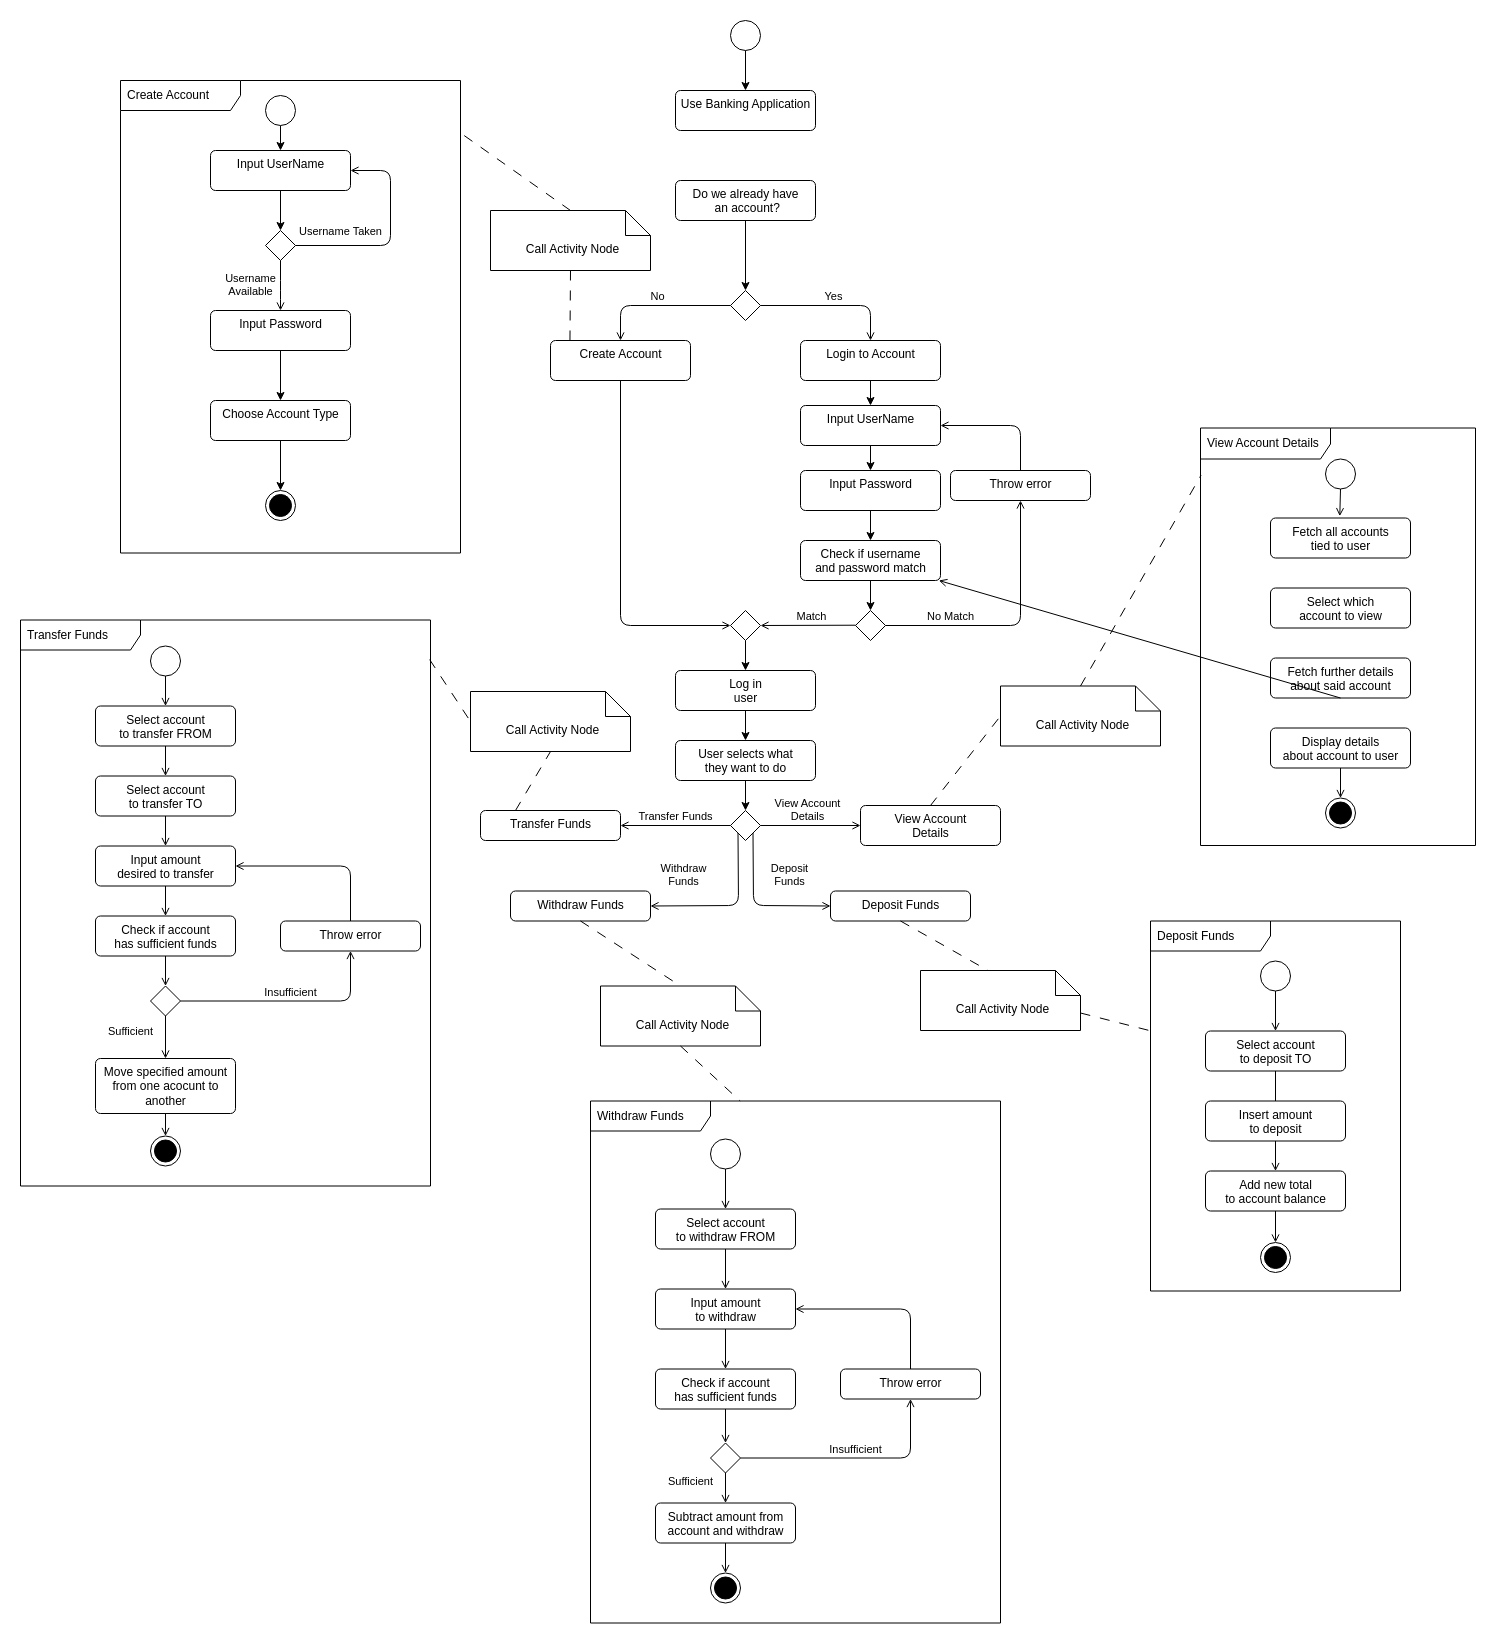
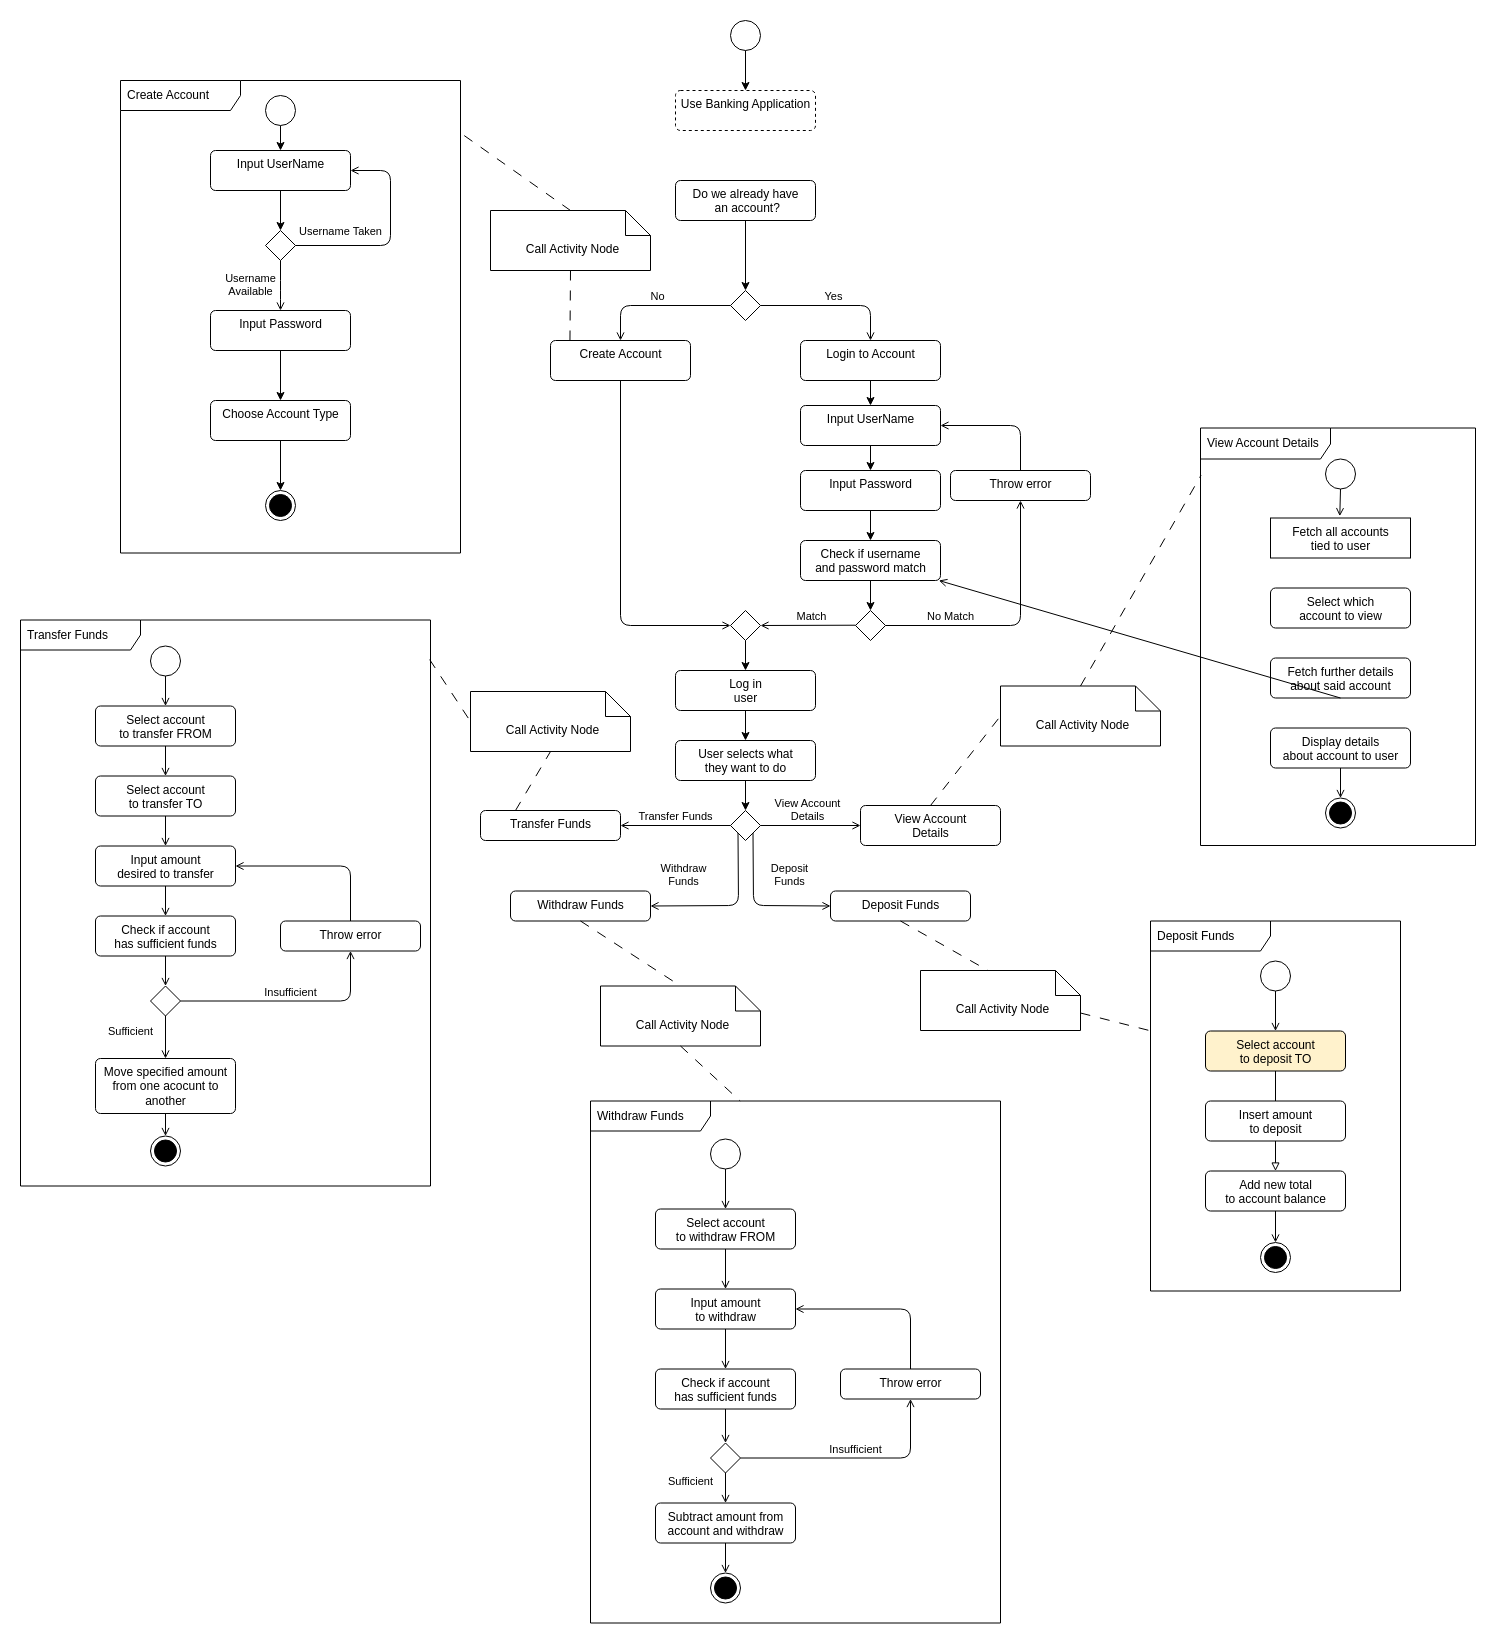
(746, 111) -> (746, 111)
(1341, 538) -> (1341, 538)
(1276, 1051) -> (1276, 1051)
(1276, 1164) -> (1276, 1161)
